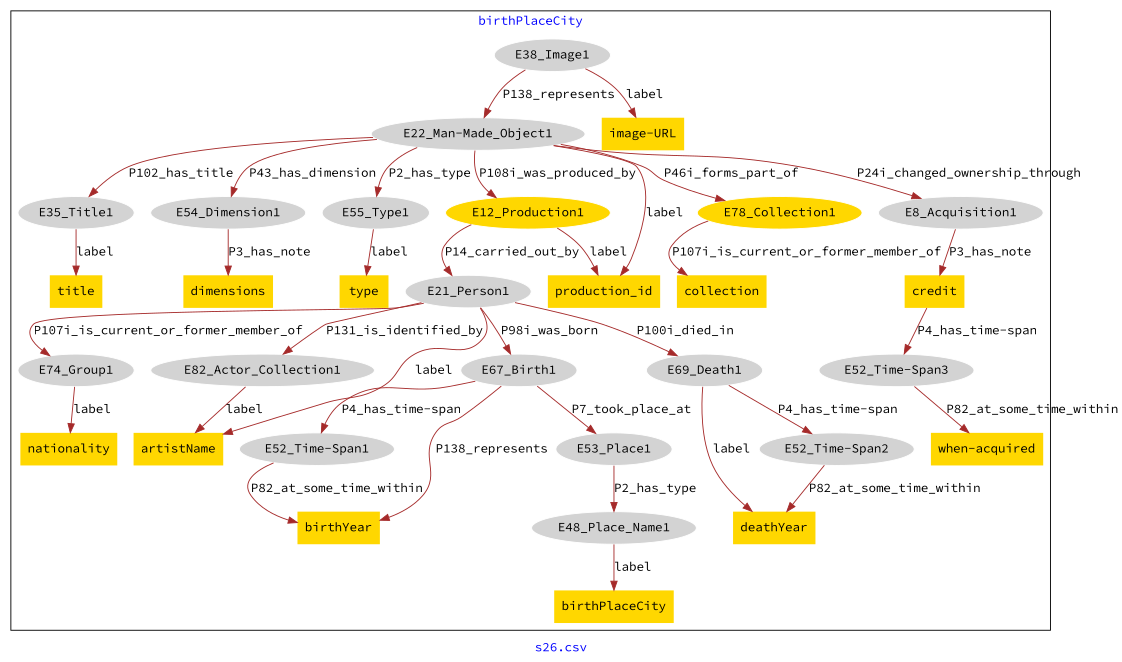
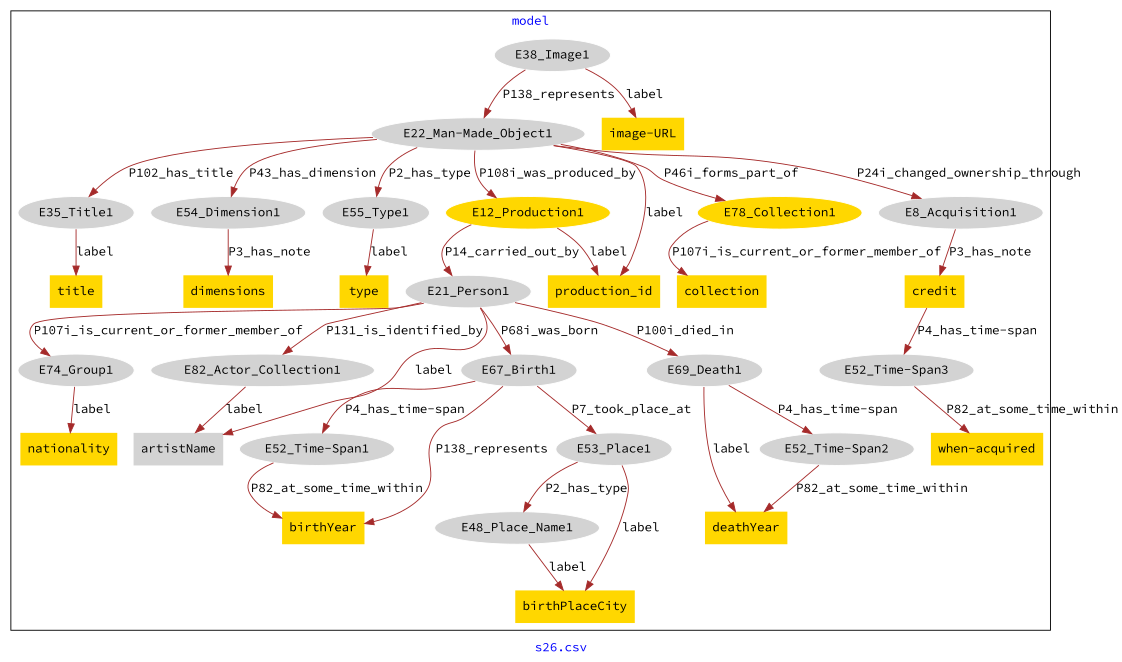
(531, 21) -> (531, 21)
(550, 331) -> (550, 331)
(178, 449) -> (178, 449)
none -> (618, 526)
